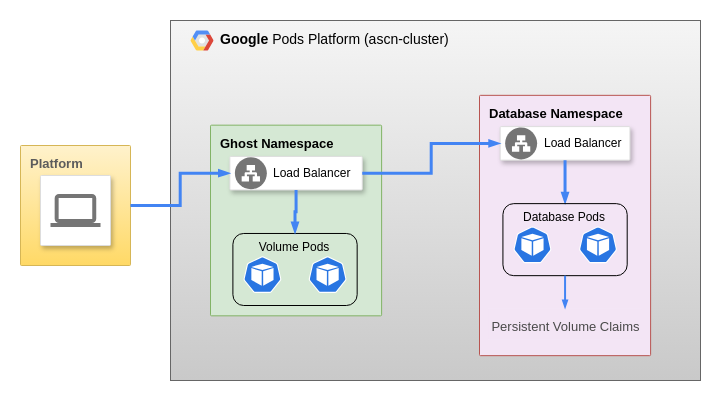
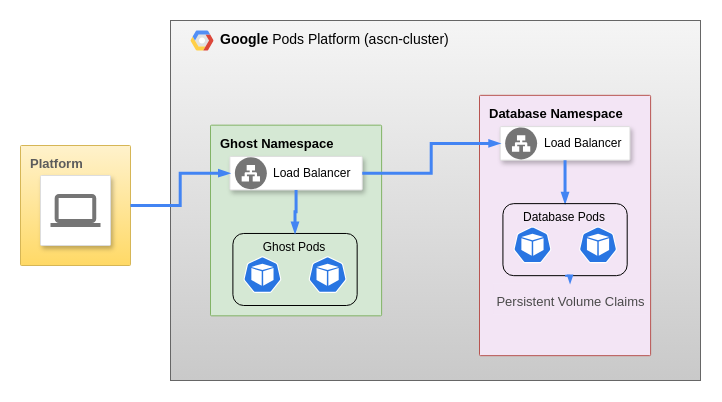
(295, 248) -> (295, 248)
(565, 324) -> (570, 299)
